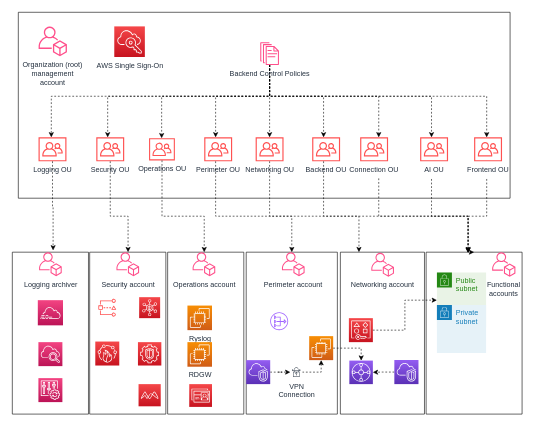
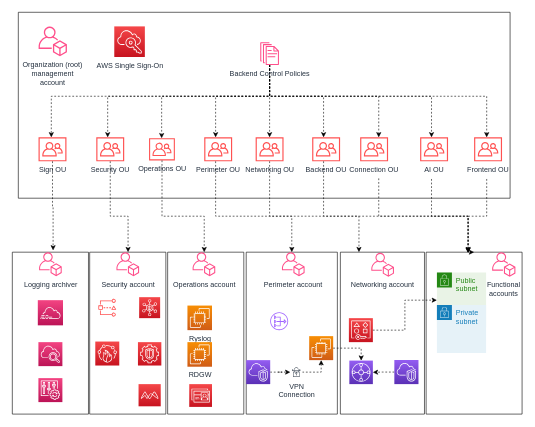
(53, 170) -> (53, 170)
